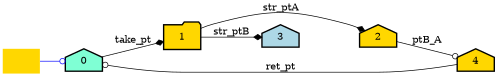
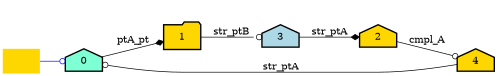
(279, 13) -> (325, 37)
(227, 37) -> (227, 37)
(133, 40) -> (133, 40)
(427, 40) -> (427, 40)
(280, 67) -> (280, 67)
